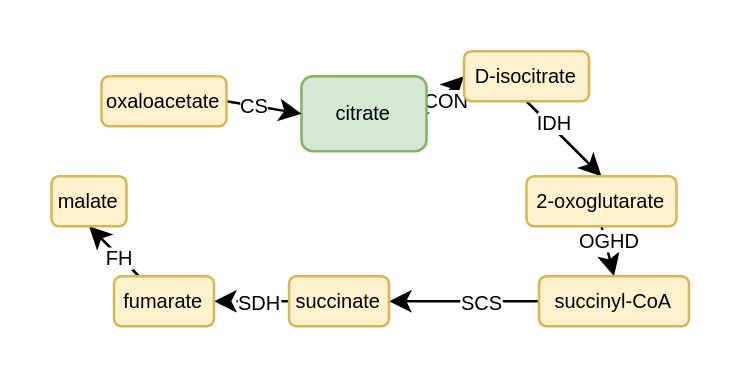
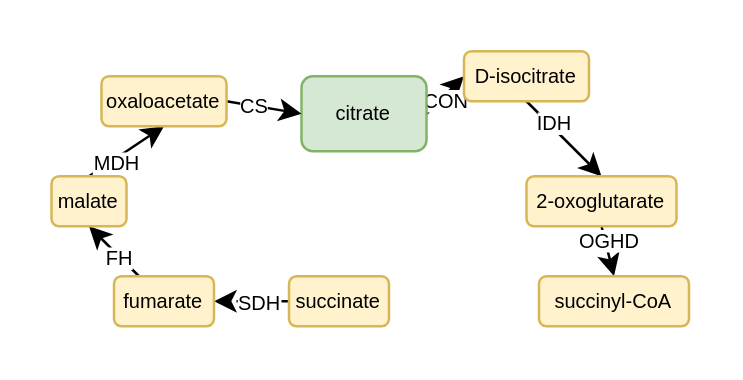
none -> (120, 156)
(472, 301) -> none
